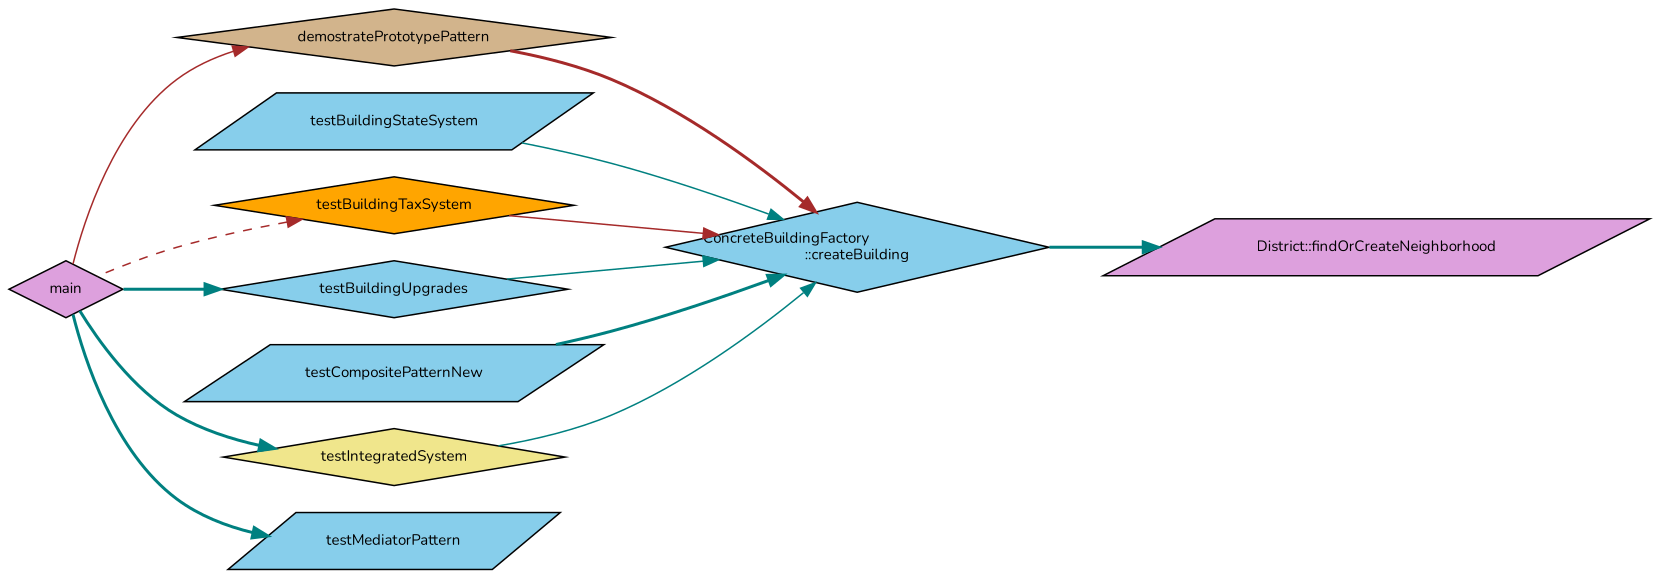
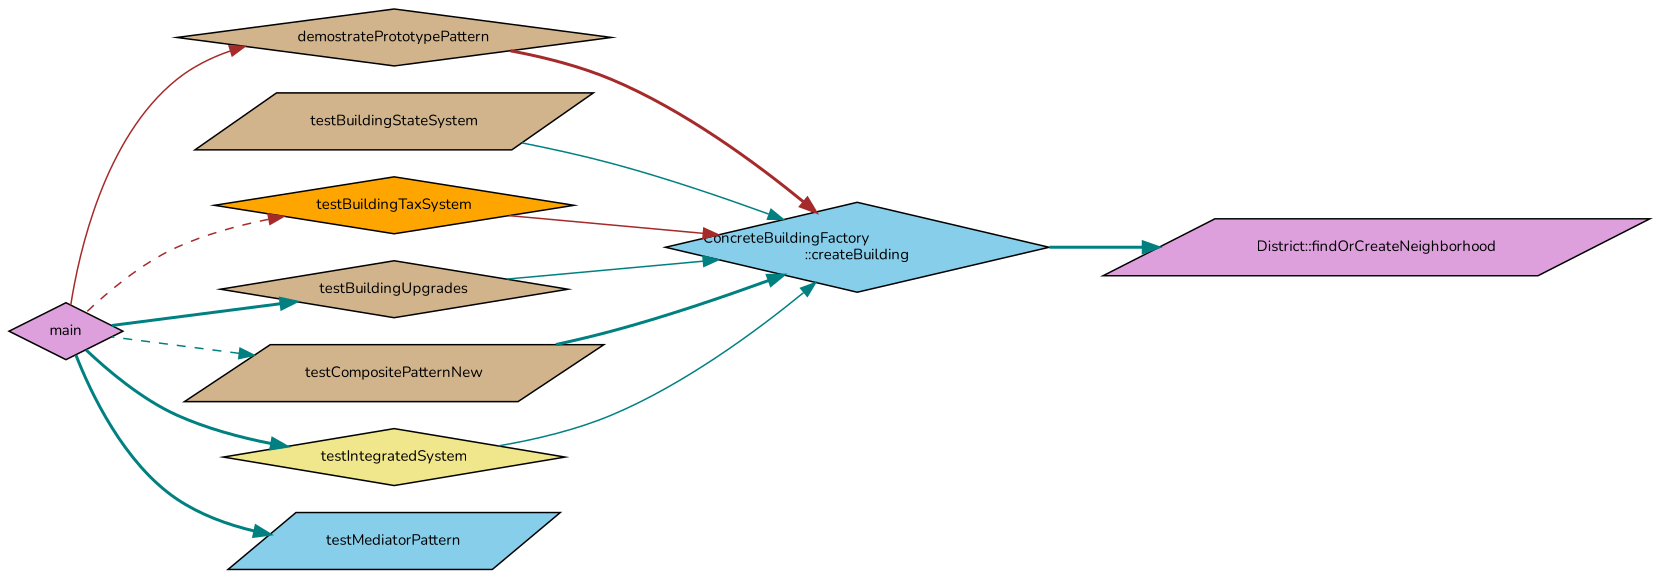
(394, 121) -> (394, 121)
(394, 289) -> (394, 289)
none -> (175, 345)
(394, 373) -> (394, 373)
